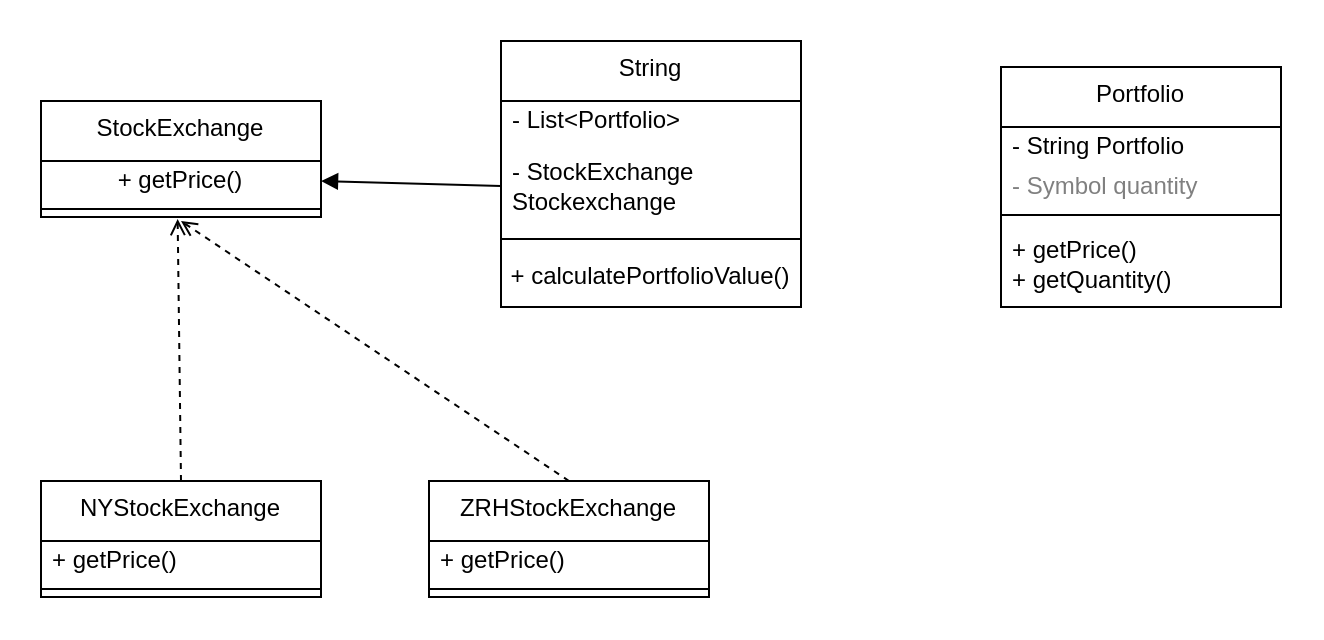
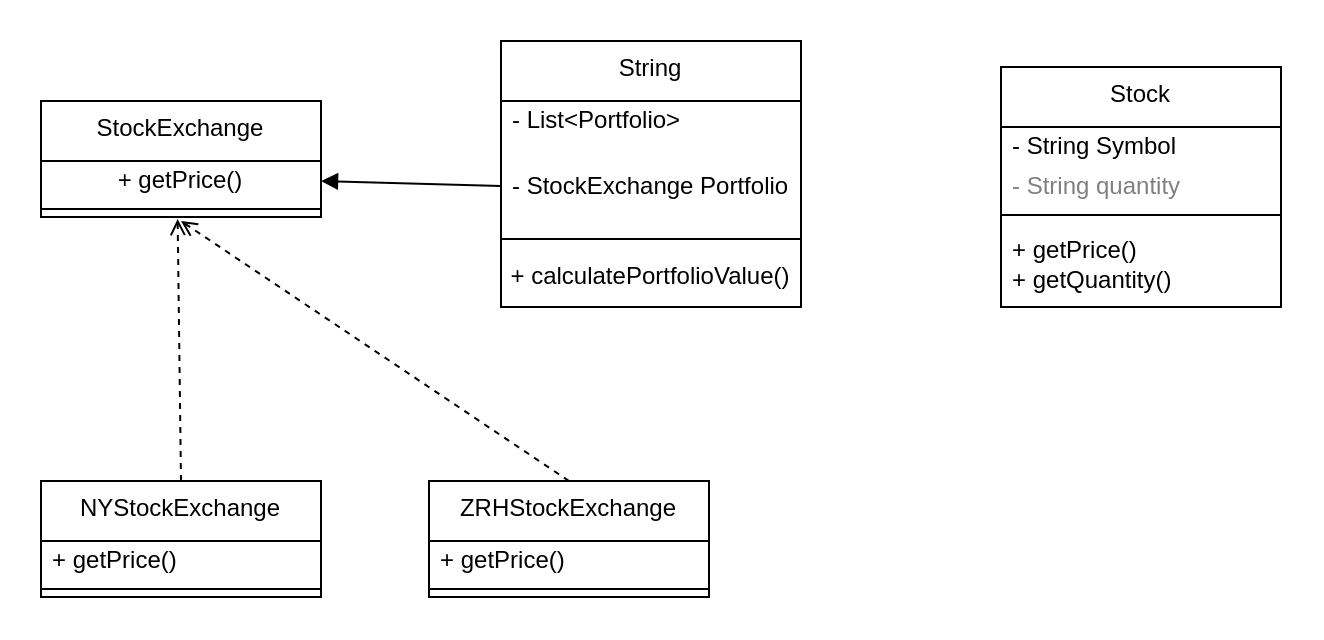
(1141, 95) -> (1141, 95)
(1118, 147) -> (1101, 147)
(653, 187) -> (653, 187)
(1115, 187) -> (1115, 187)
